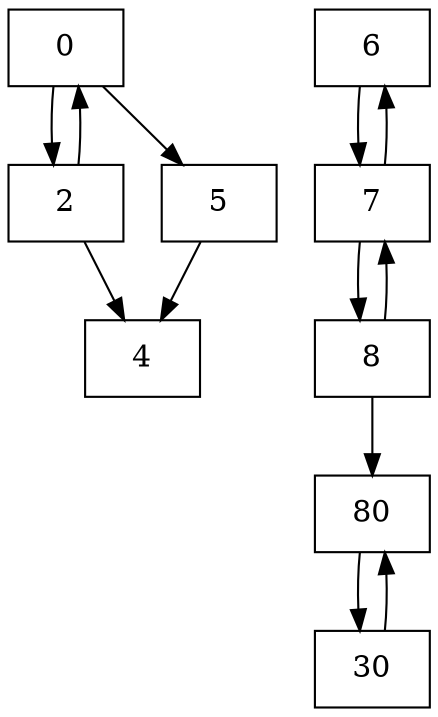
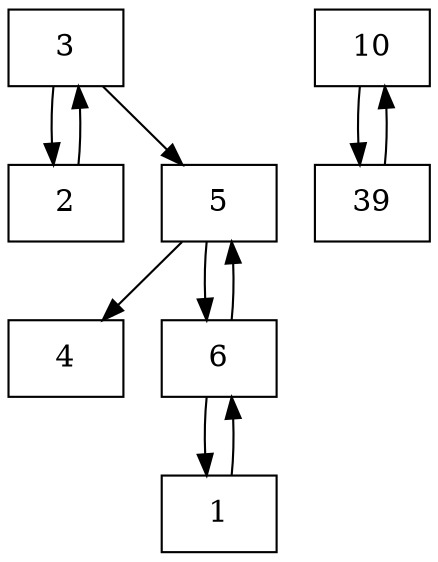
(66, 48) -> (66, 48)
(372, 203) -> (219, 514)
none -> (205, 270)
(99, 271) -> none
none -> (233, 292)
(372, 359) -> none
(372, 514) -> (372, 48)
(372, 669) -> (372, 203)
